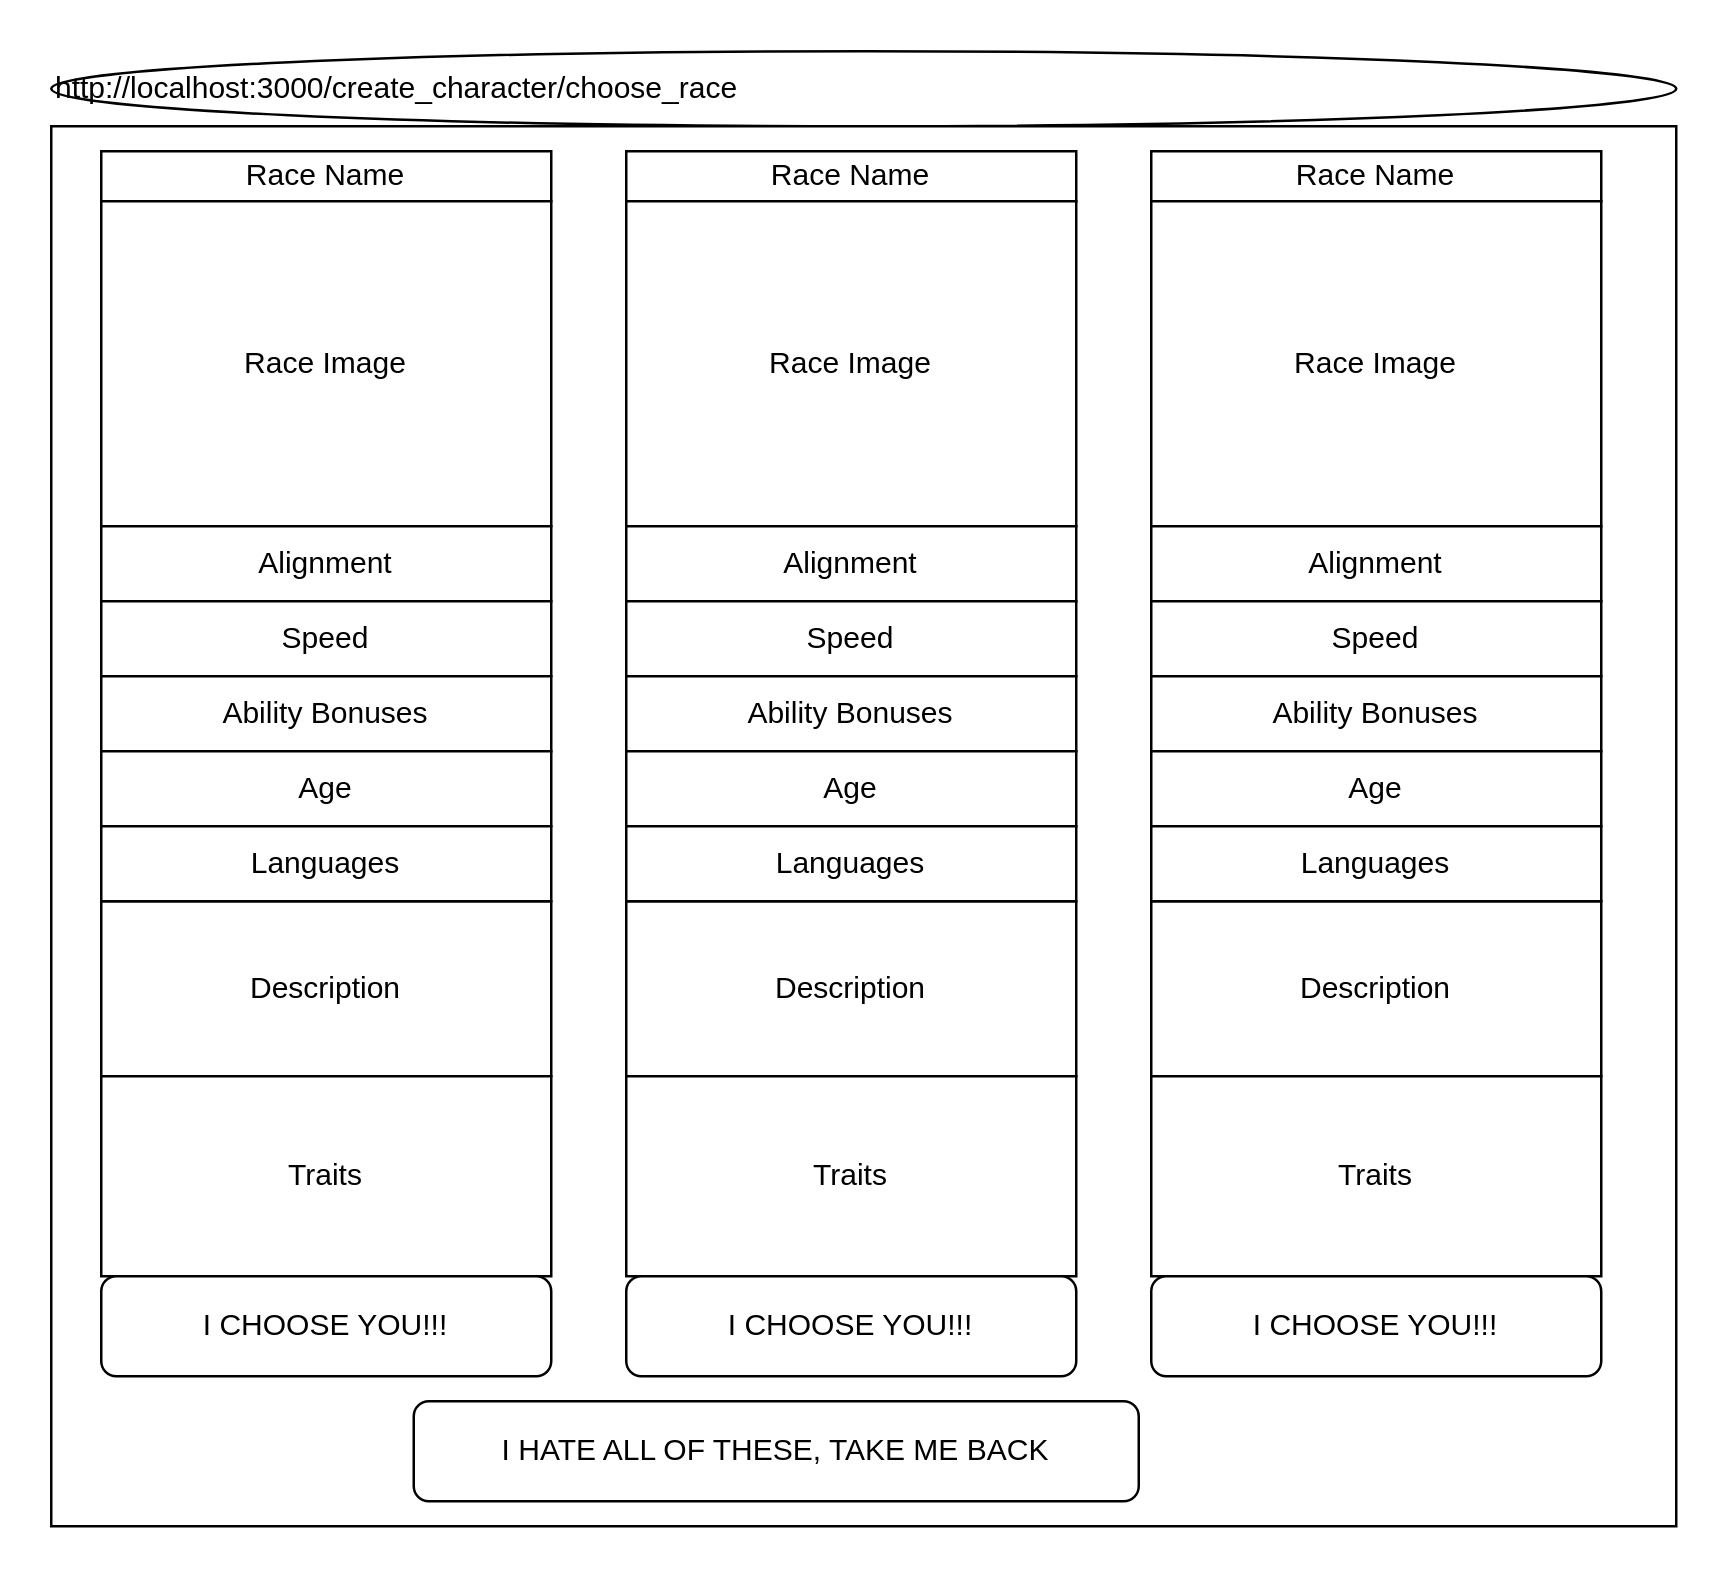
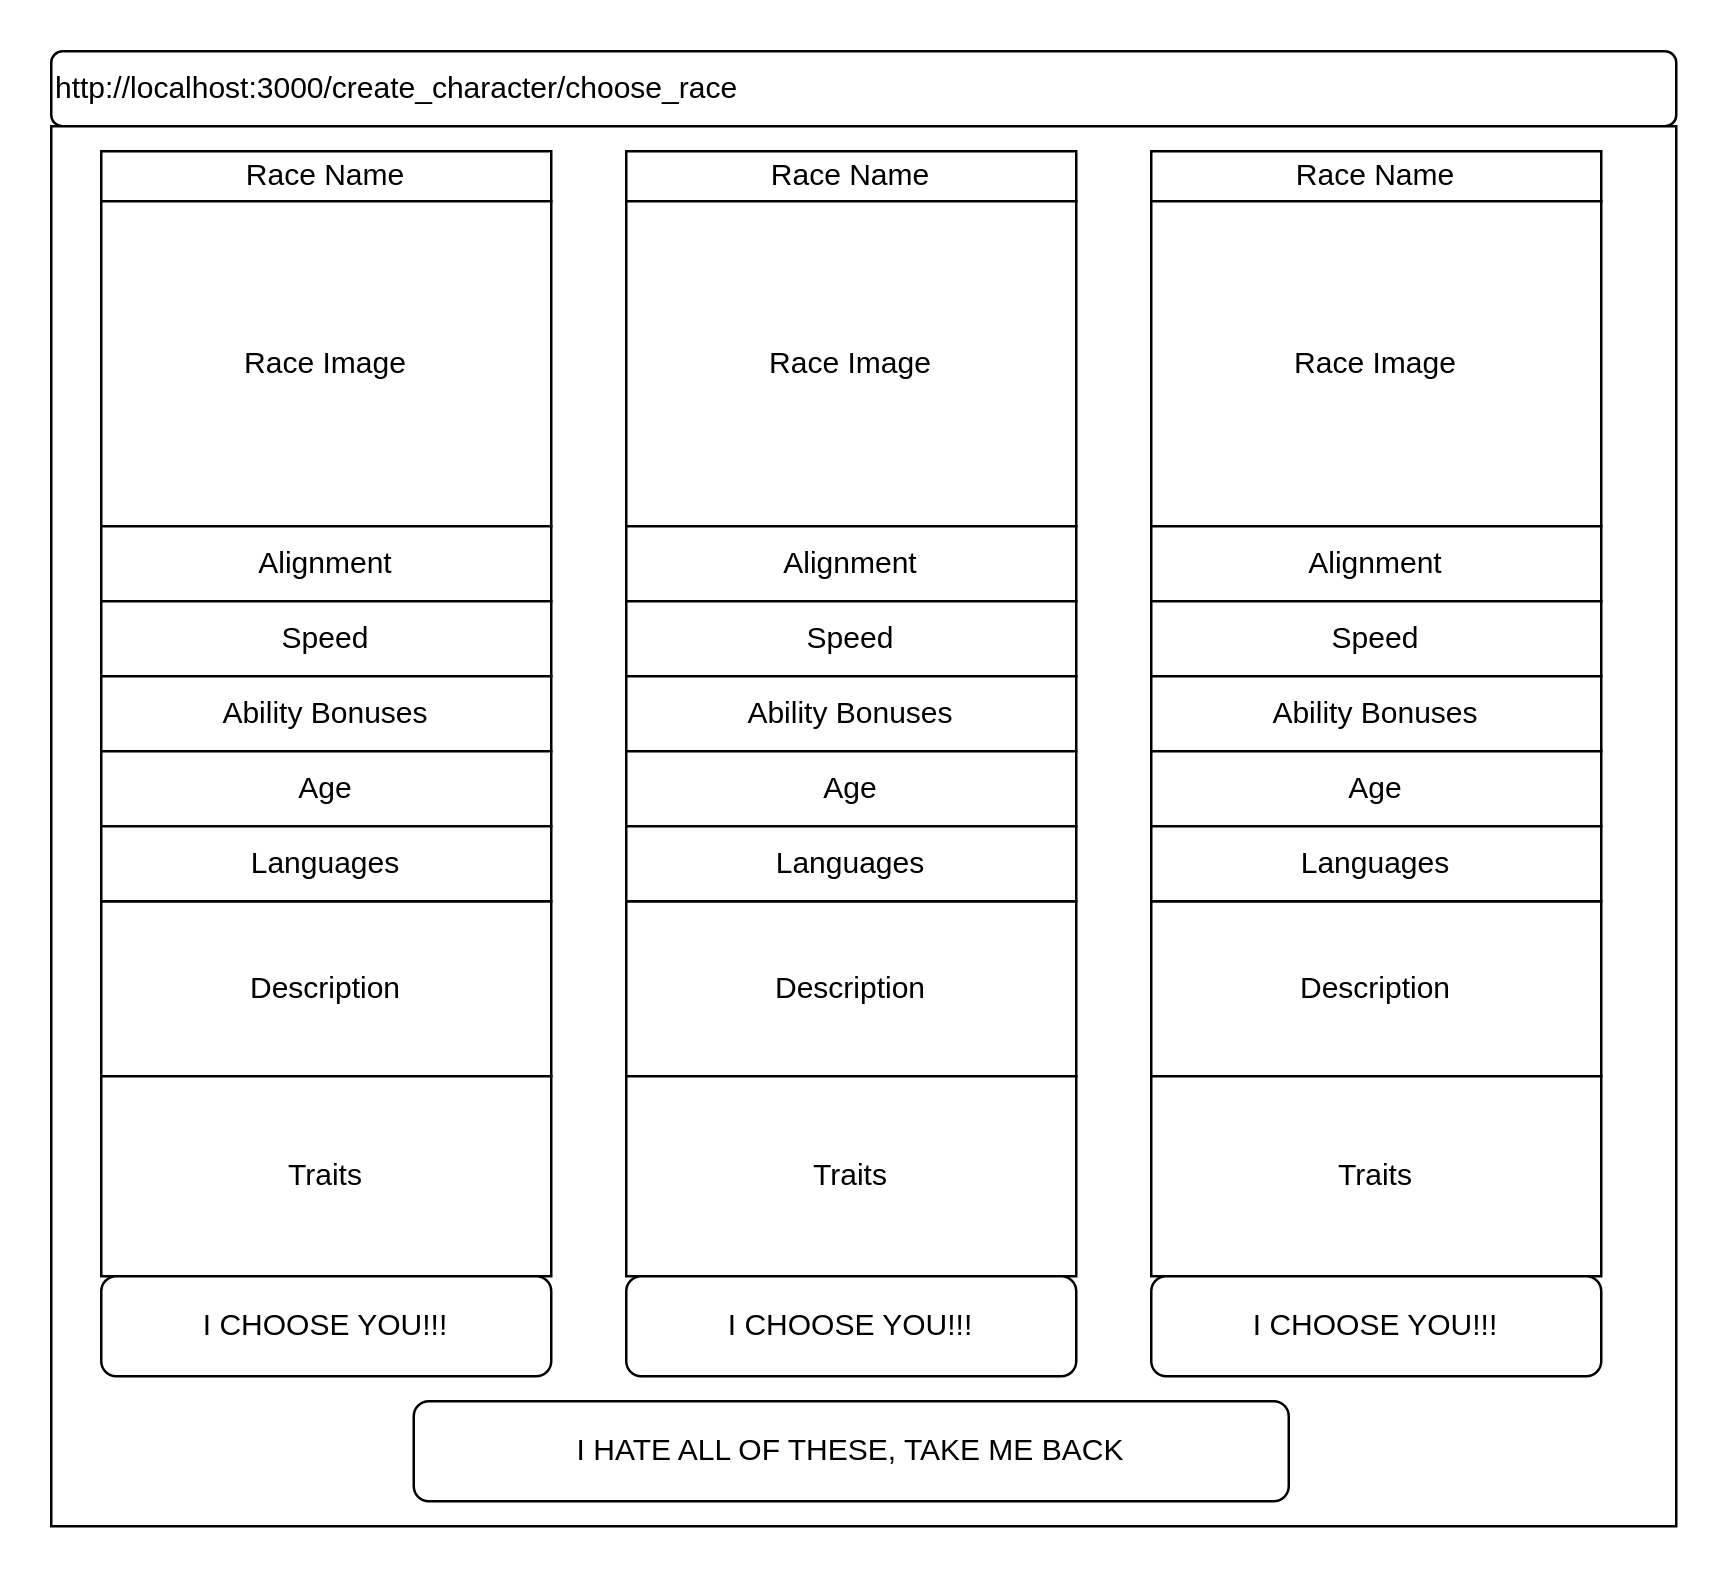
(864, 89) -> (864, 89)
(776, 1451) -> (851, 1451)
